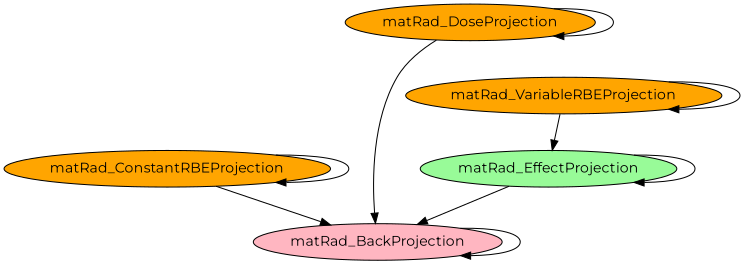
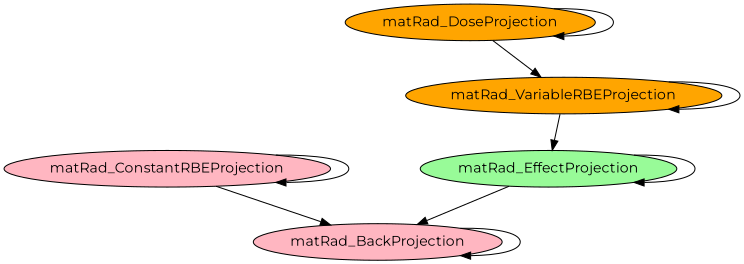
(382, 117) -> (513, 56)
(167, 169) -> (167, 169)
